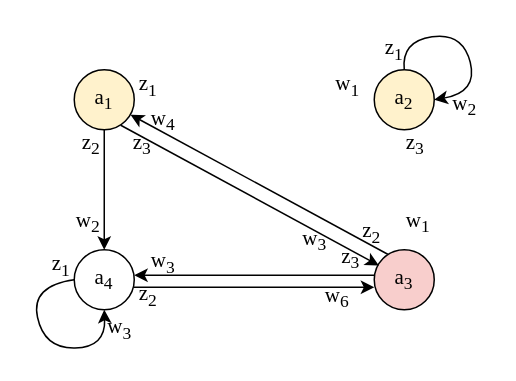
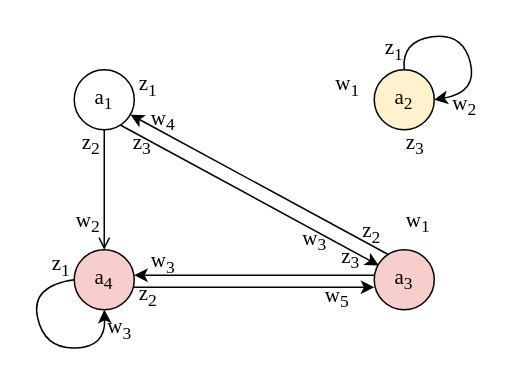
(104, 100) -> (104, 100)
(104, 238) -> (104, 240)
(104, 280) -> (104, 280)
(338, 298) -> (338, 298)
